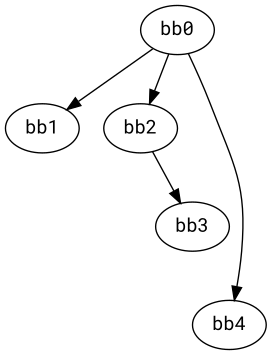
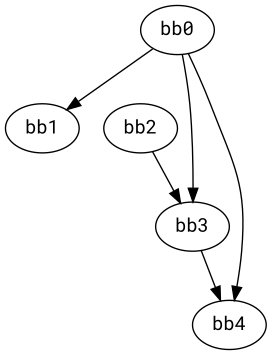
(162, 73) -> (191, 121)
none -> (208, 269)
